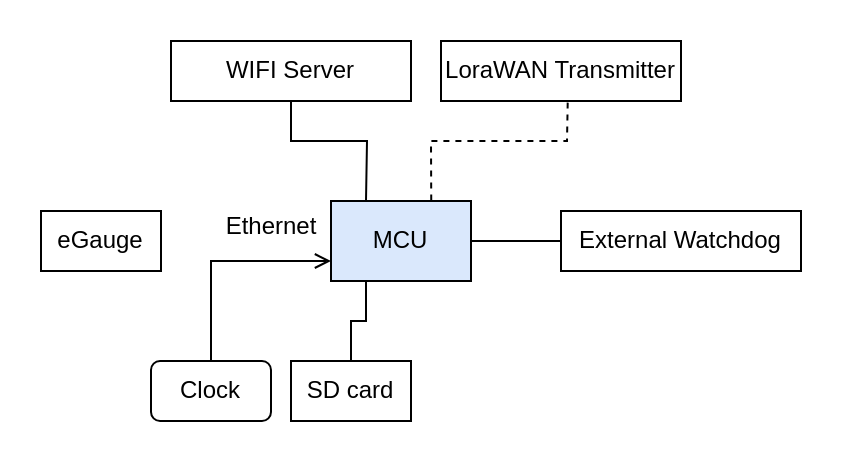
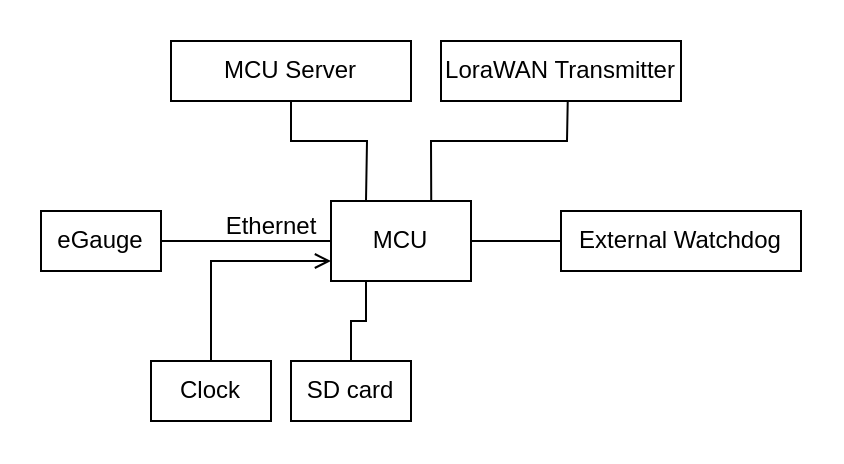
(291, 71) -> (291, 71)
(492, 141) -> (492, 141)
none -> (246, 241)
(401, 241) -> (401, 241)
(211, 391) -> (211, 391)
